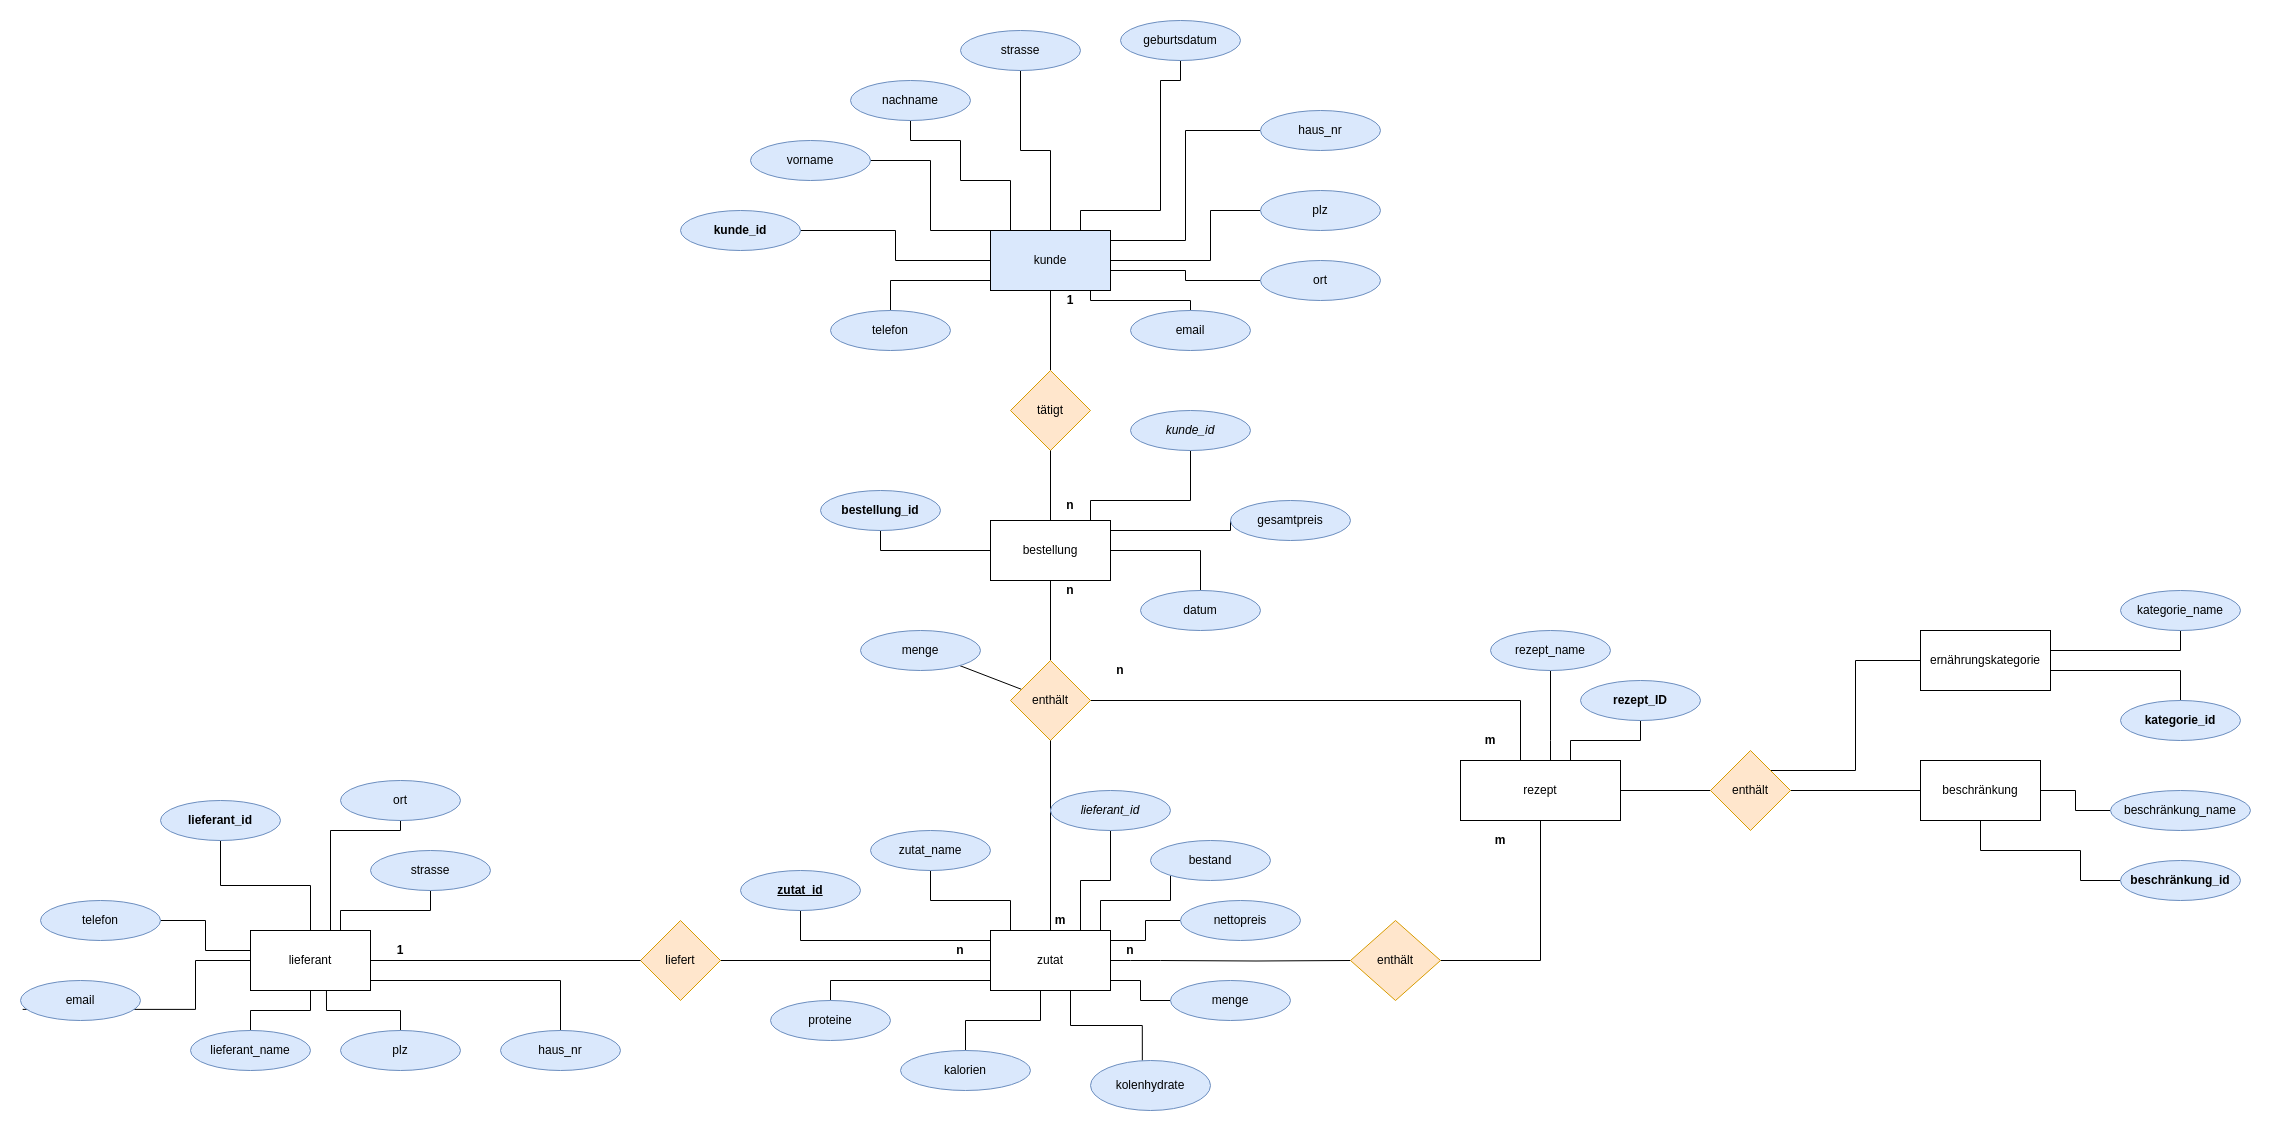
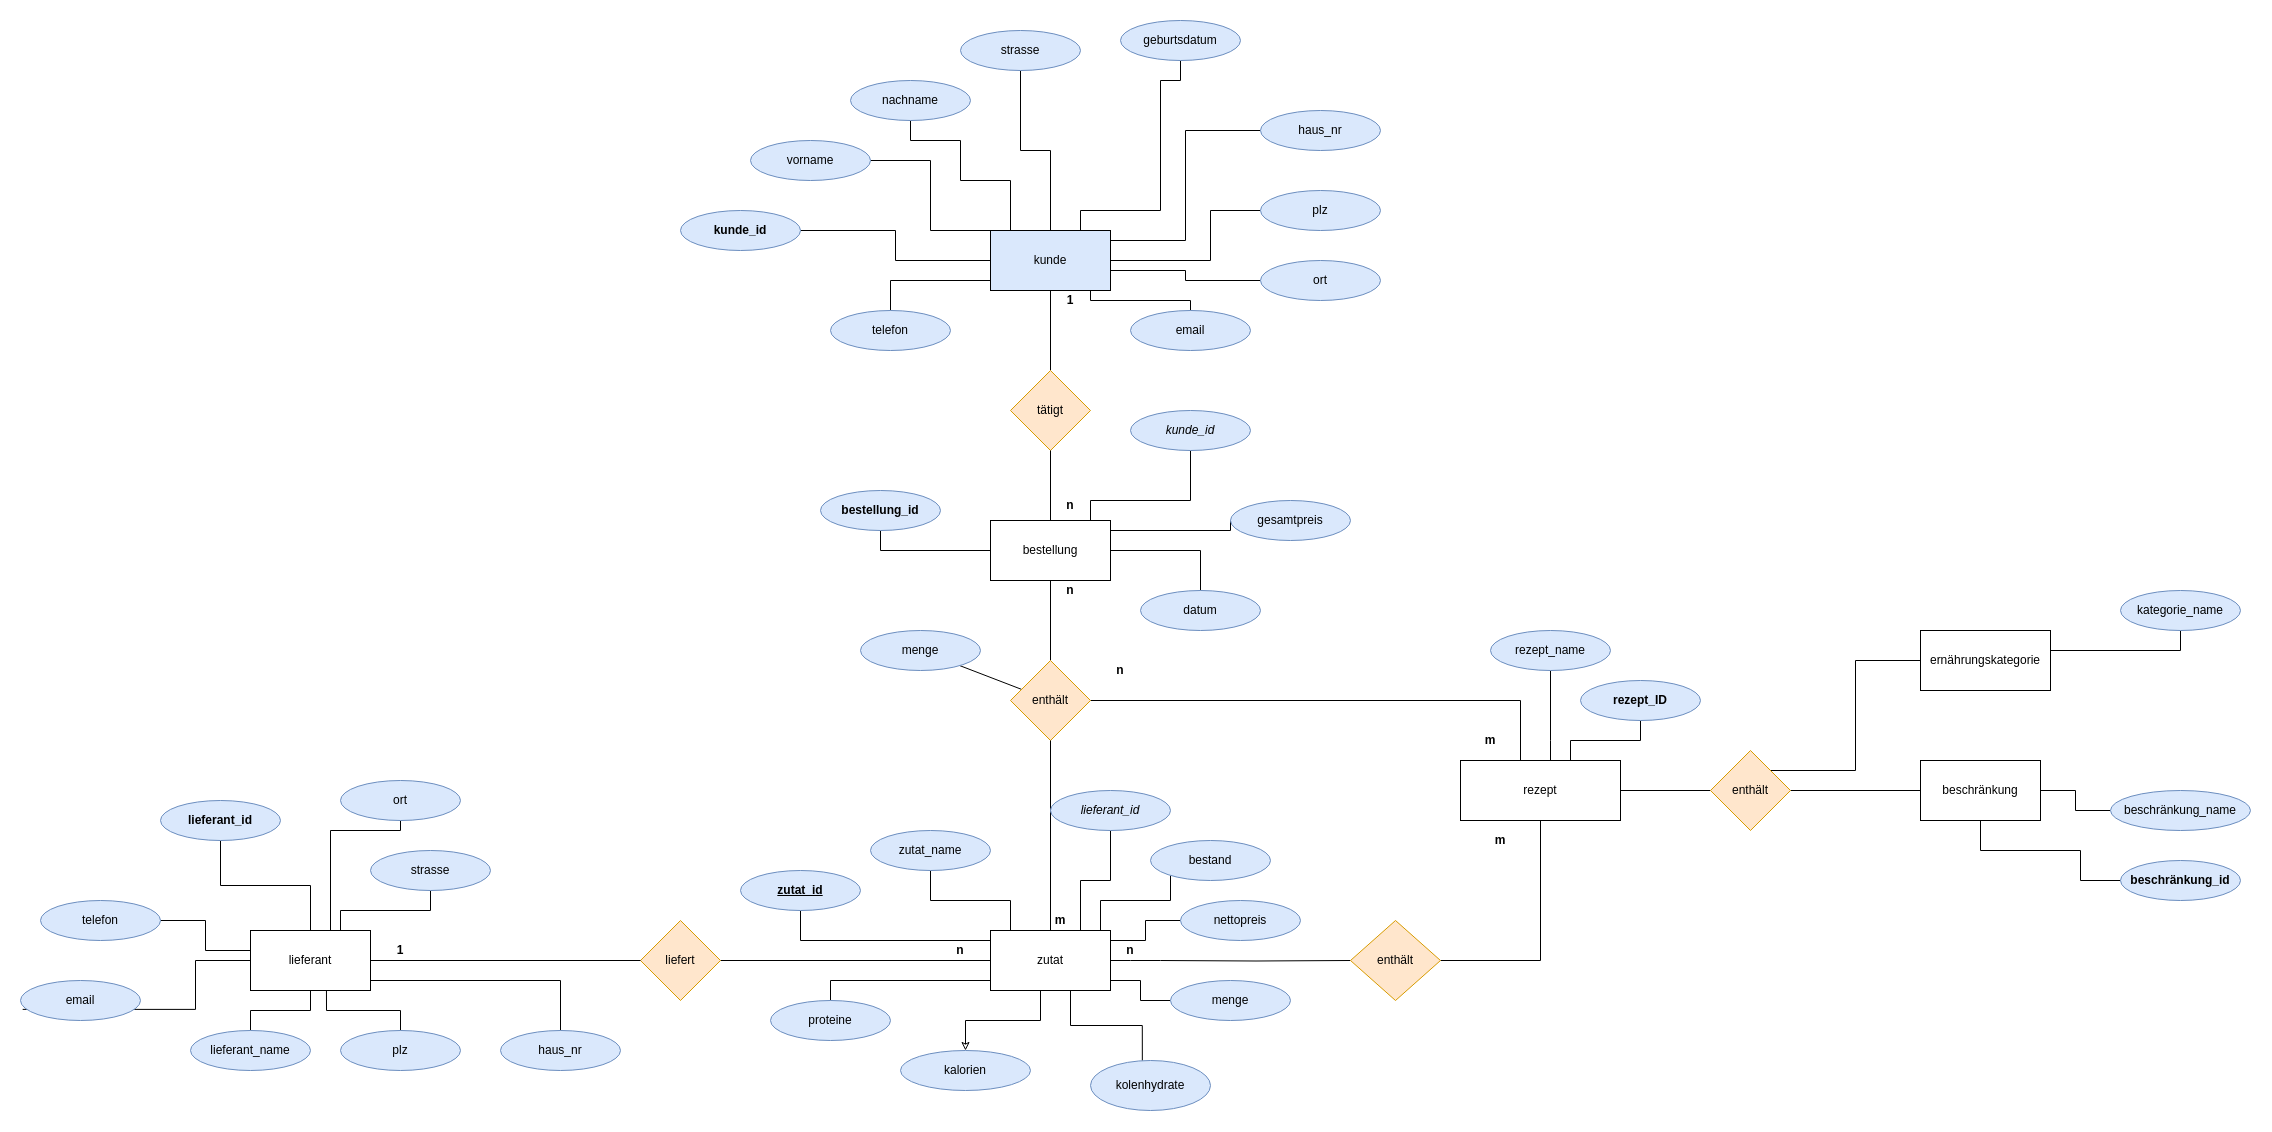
(2131, 671) -> none
(2181, 721) -> none
(966, 1044) -> (966, 1042)
